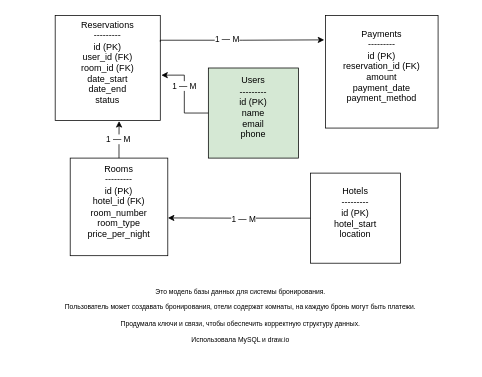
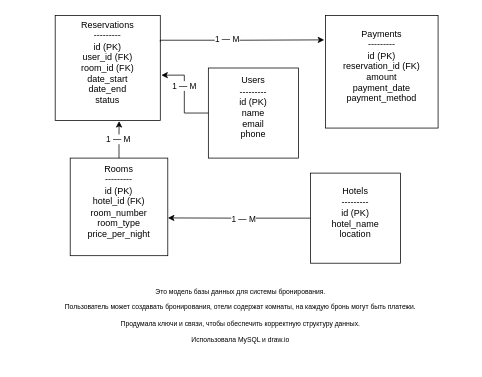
(253, 113) -> (253, 113)
(355, 218) -> (355, 218)
